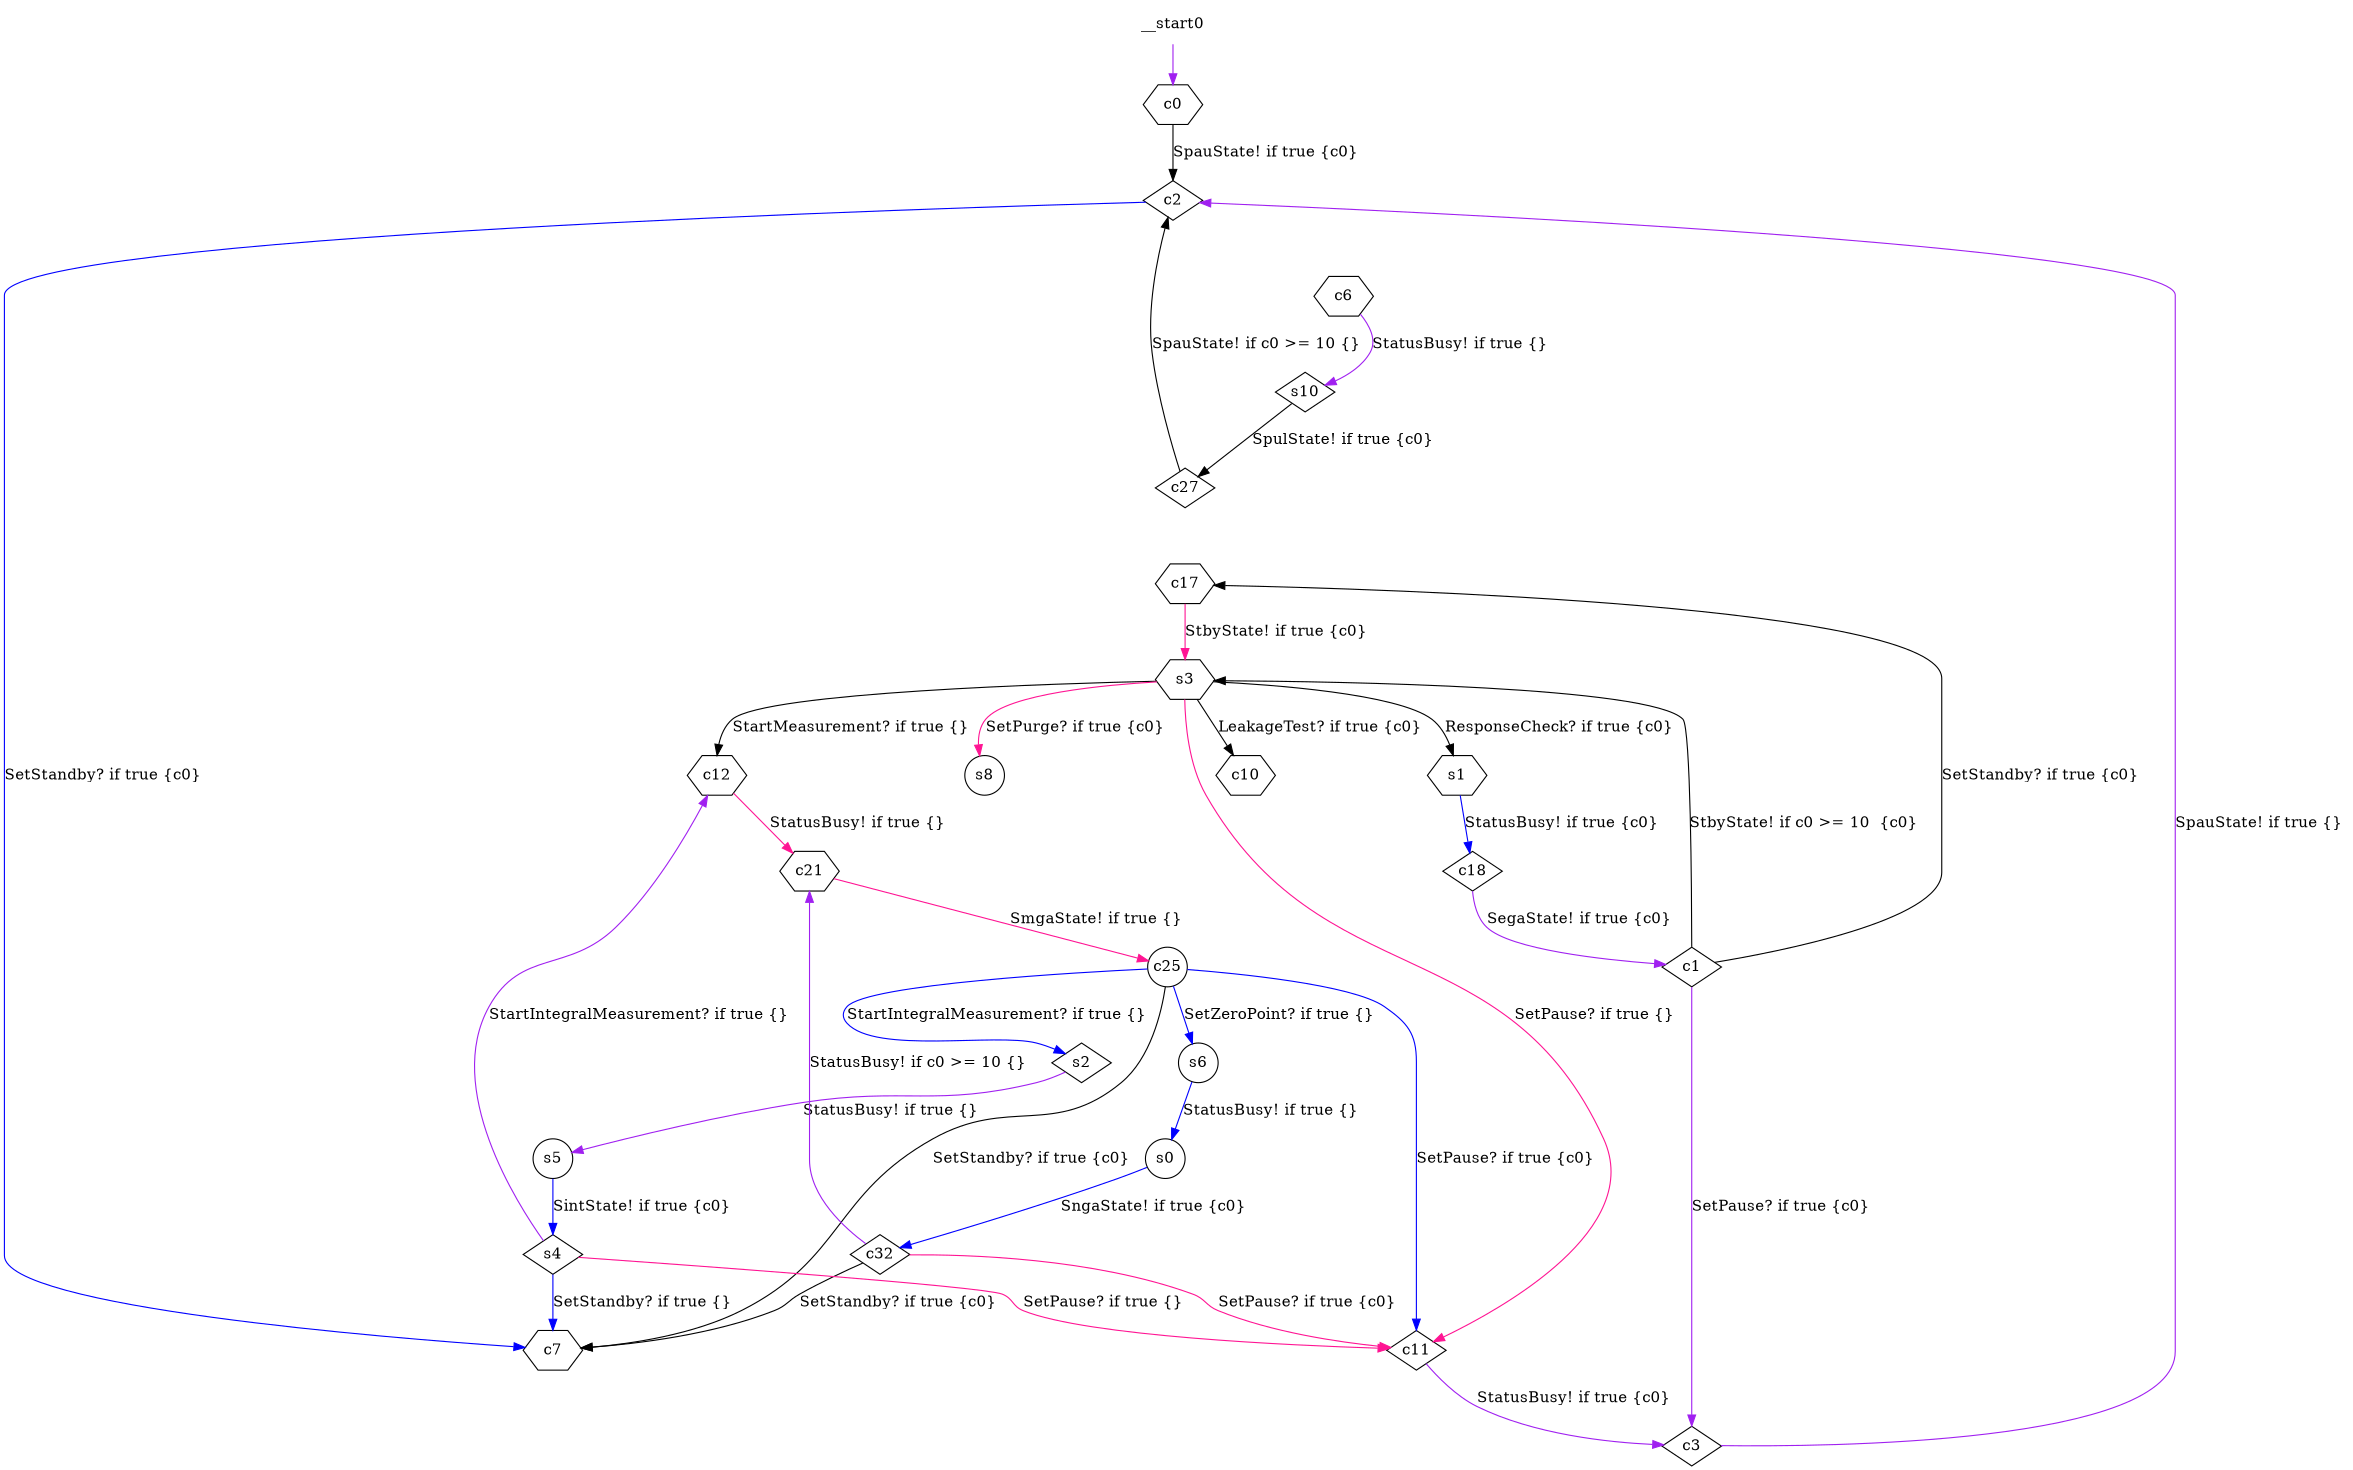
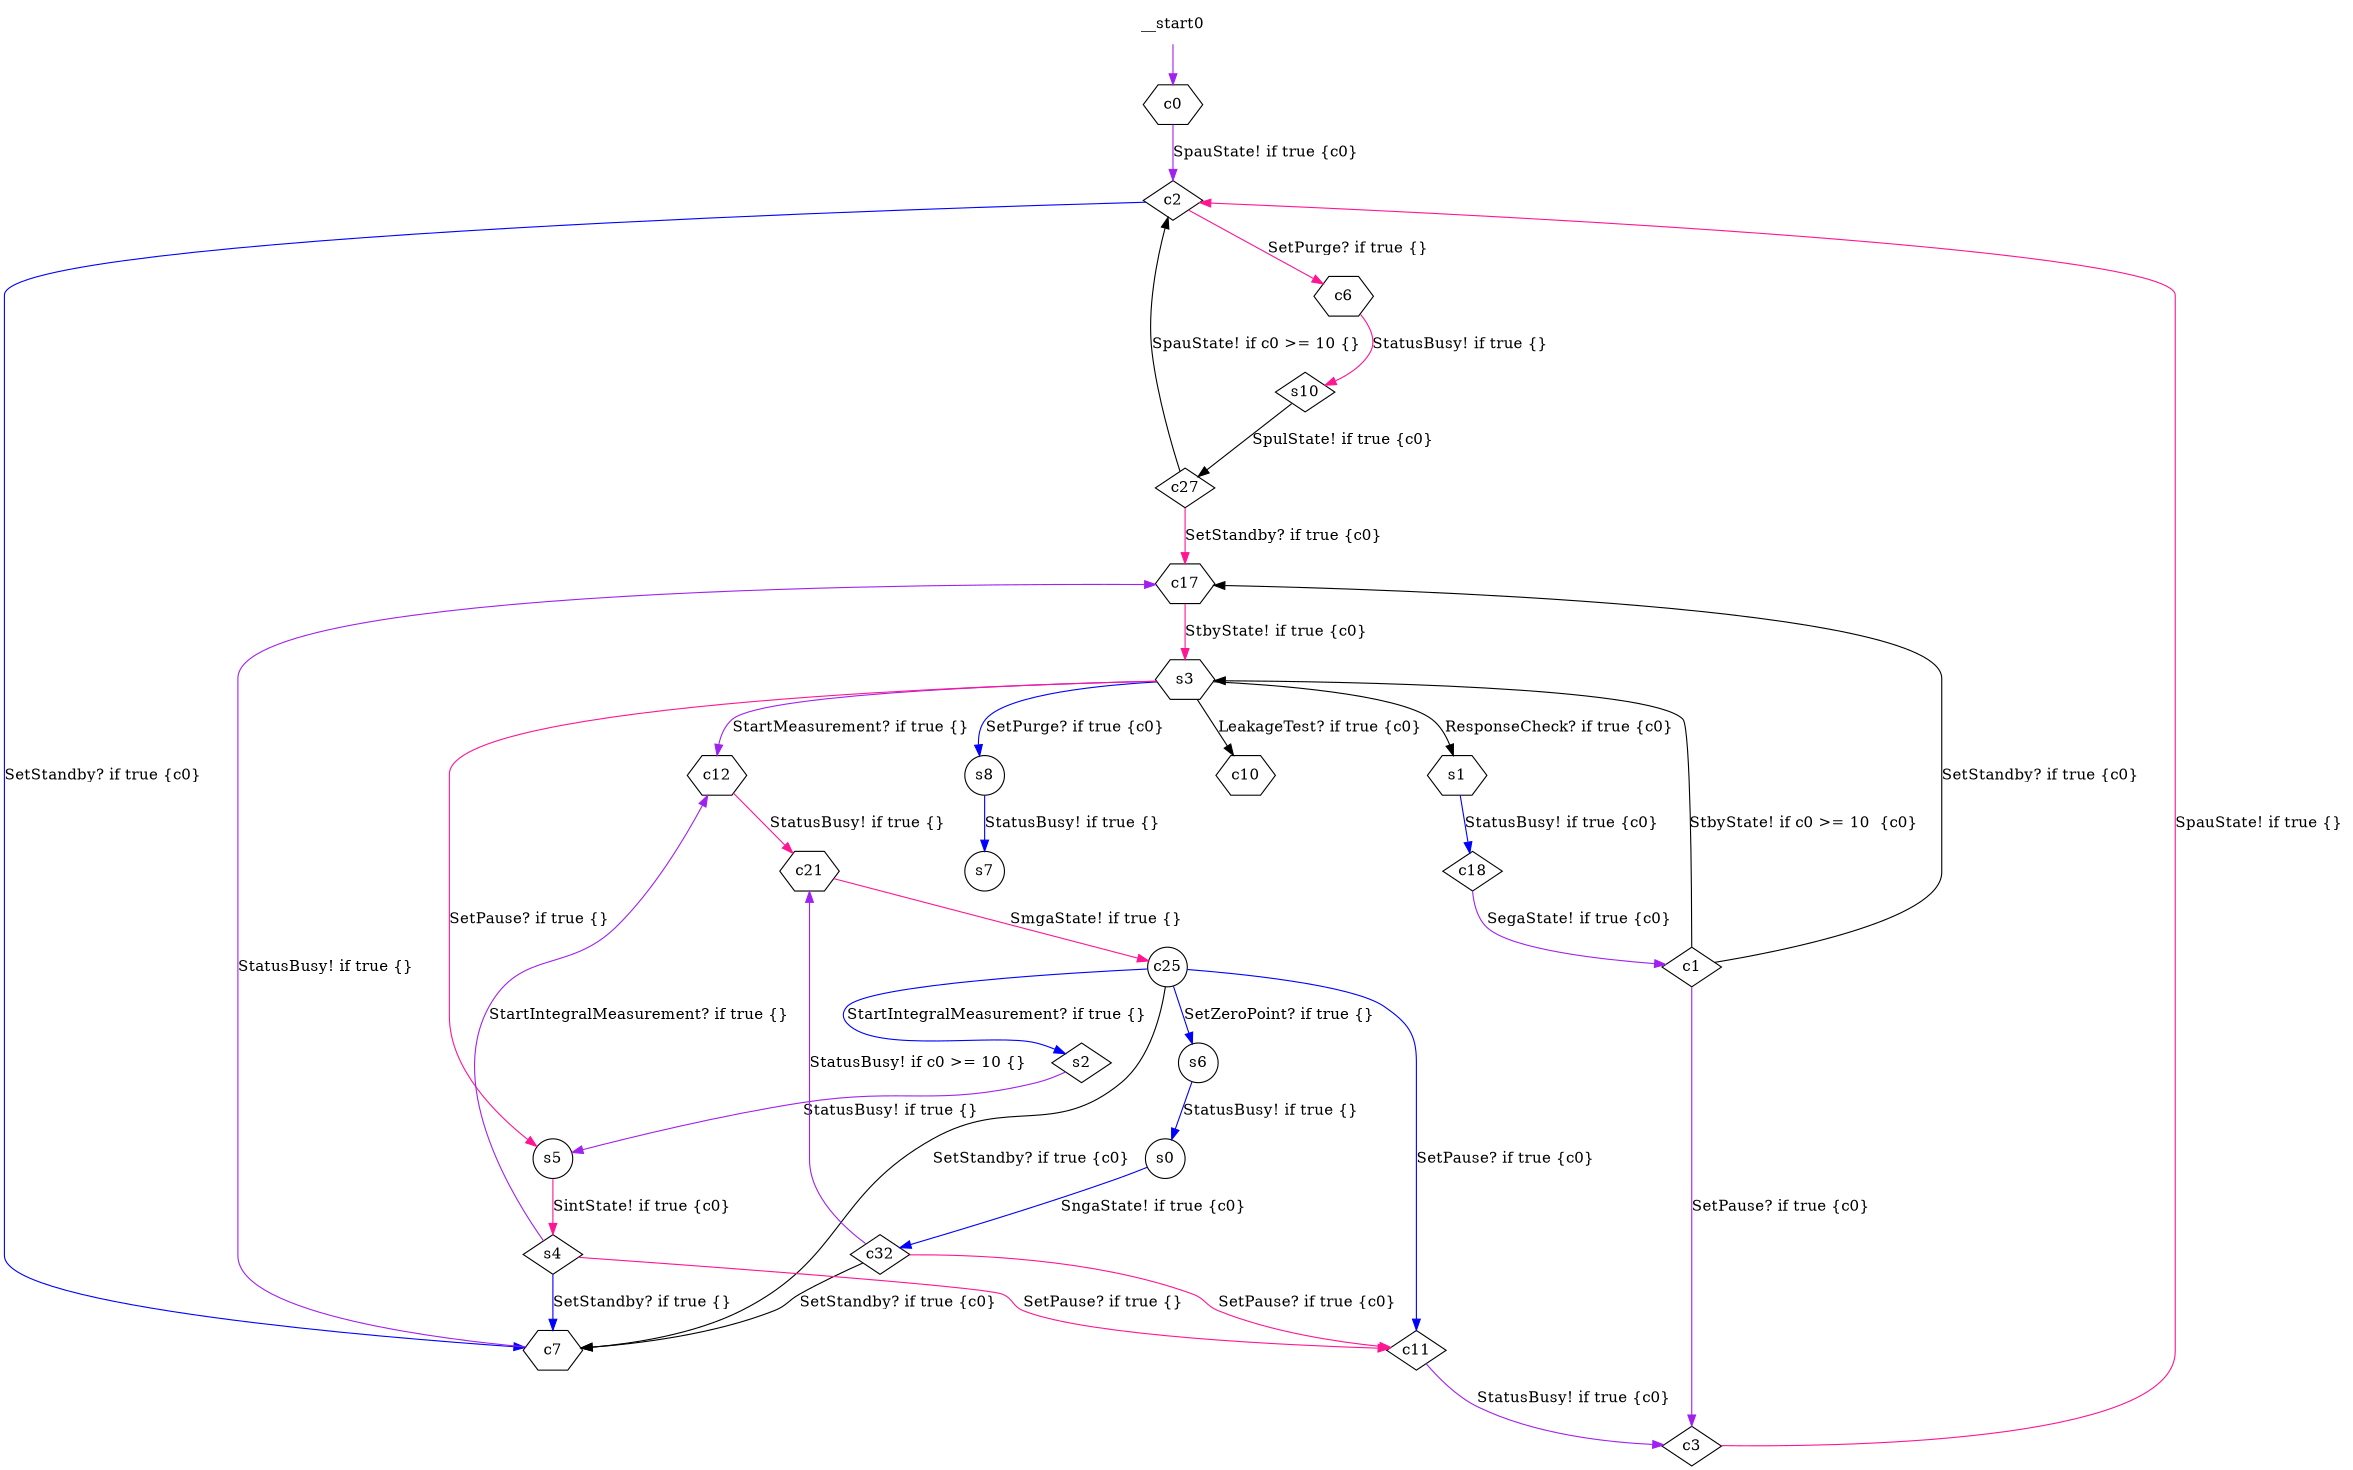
(1173, 147) -> (1173, 147)
none -> (1251, 244)
(1369, 354) -> (1369, 354)
none -> (1185, 530)
(2175, 579) -> (2175, 579)
none -> (250, 667)
(928, 690) -> (928, 690)
(1055, 693) -> (1055, 693)
none -> (985, 871)
(1489, 1005) -> (600, 720)
(553, 1201) -> (553, 1201)
